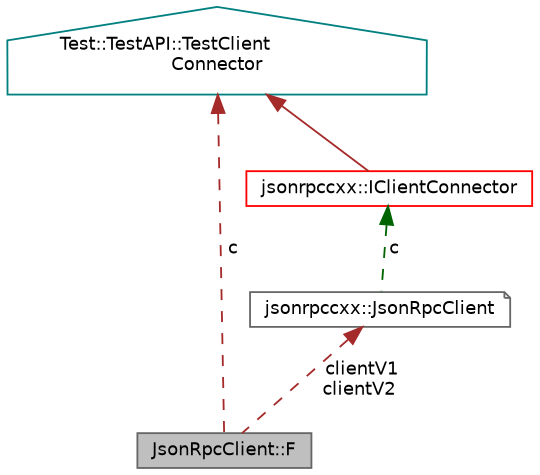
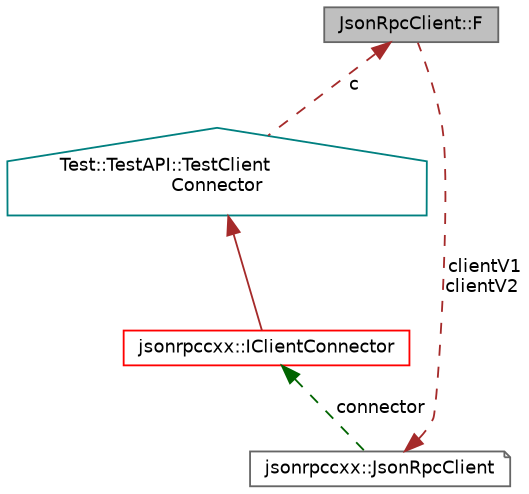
(392, 249) -> (378, 408)
(221, 273) -> (322, 95)
